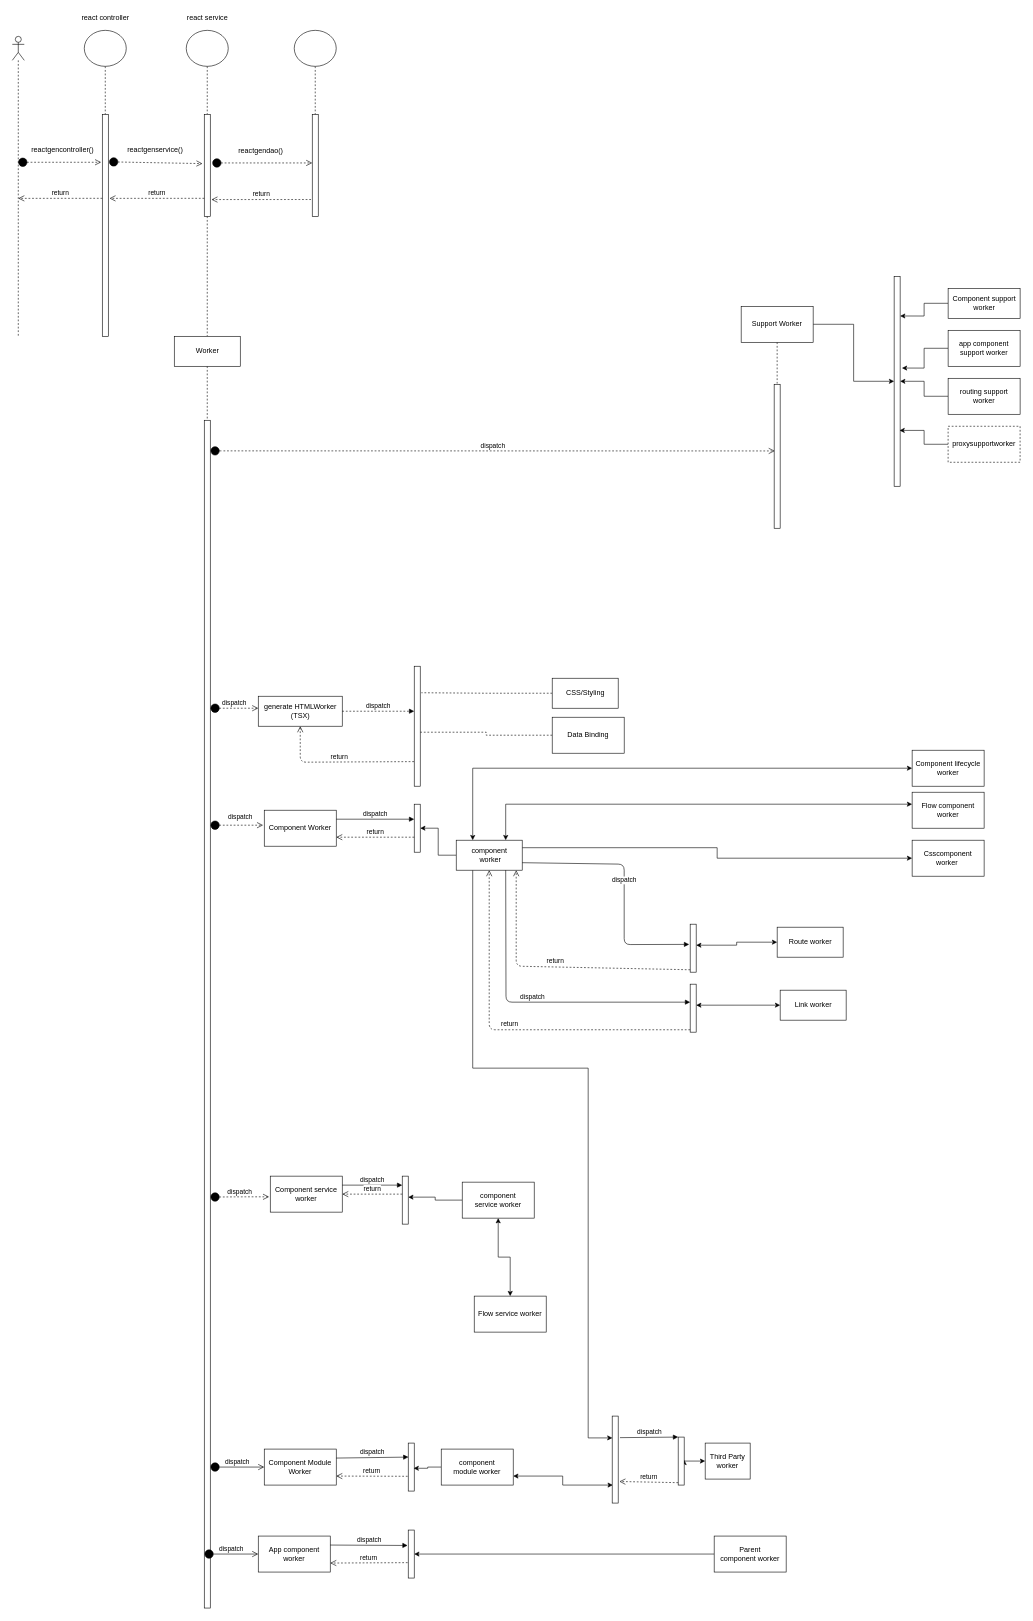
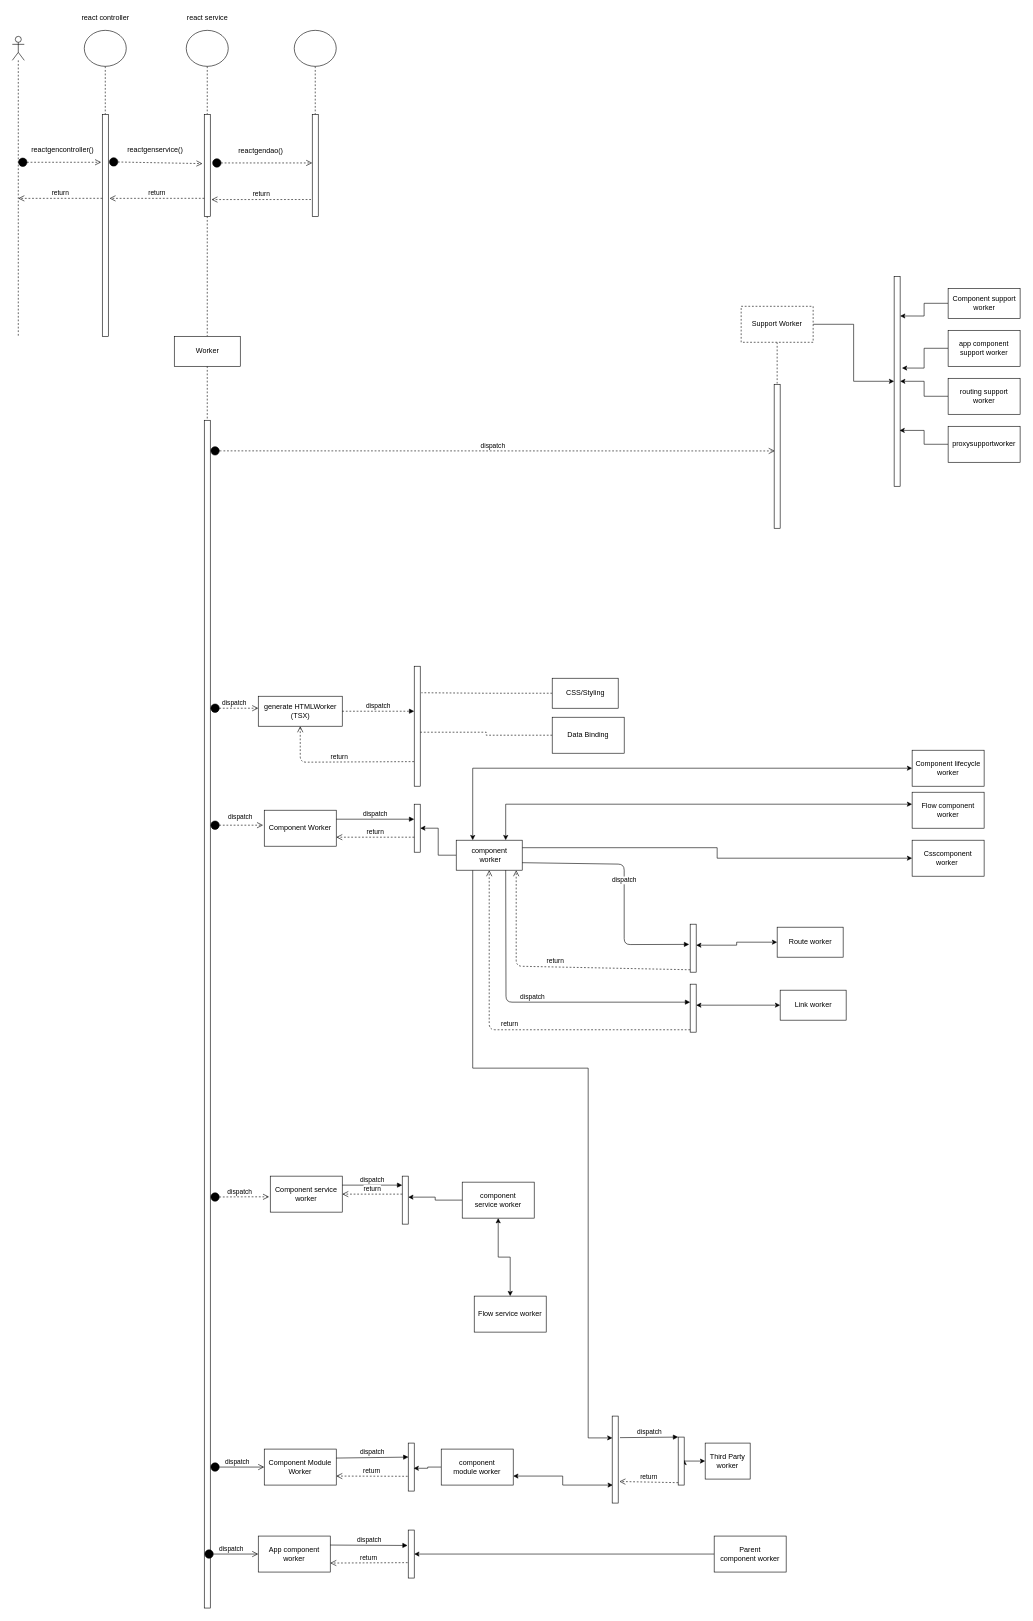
(777, 324) -> (777, 324)
(984, 444) -> (984, 444)
